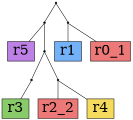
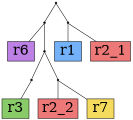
(21, 51) -> (21, 51)
(110, 51) -> (110, 51)
(100, 109) -> (100, 109)
